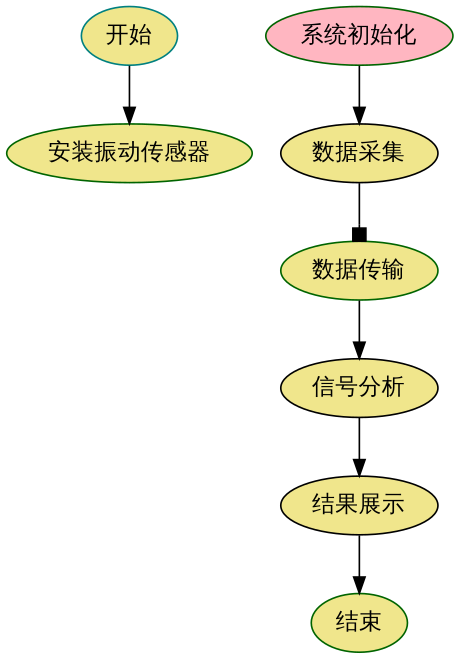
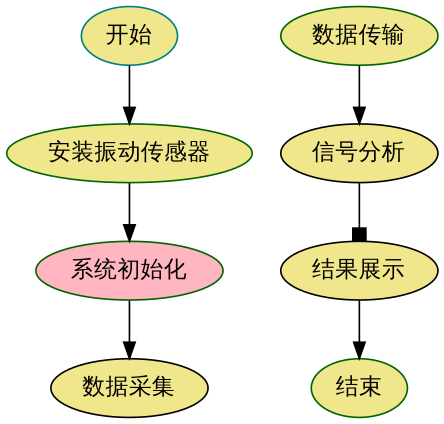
none -> (129, 204)
(359, 204) -> none
(359, 439) -> (359, 204)
